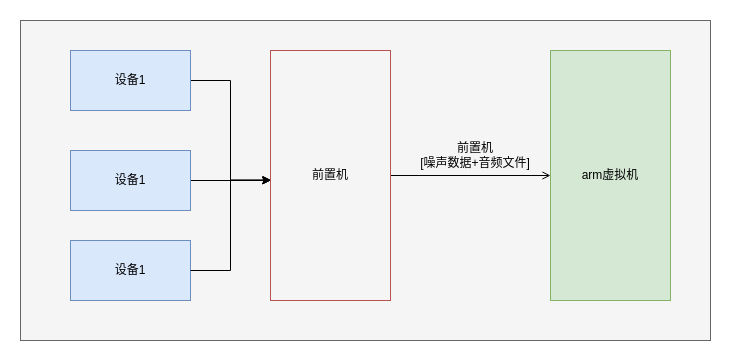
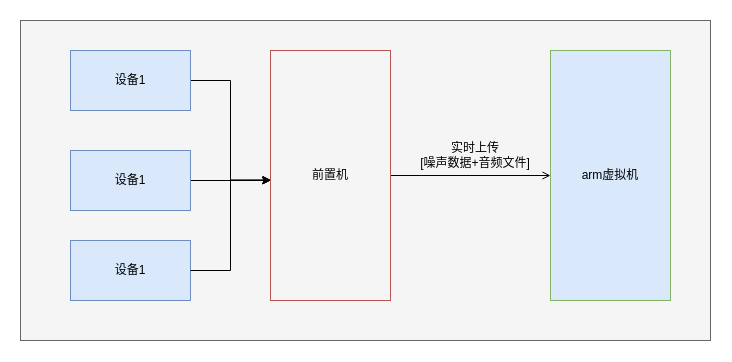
(476, 156) -> (476, 156)
(611, 176) -> (611, 176)
